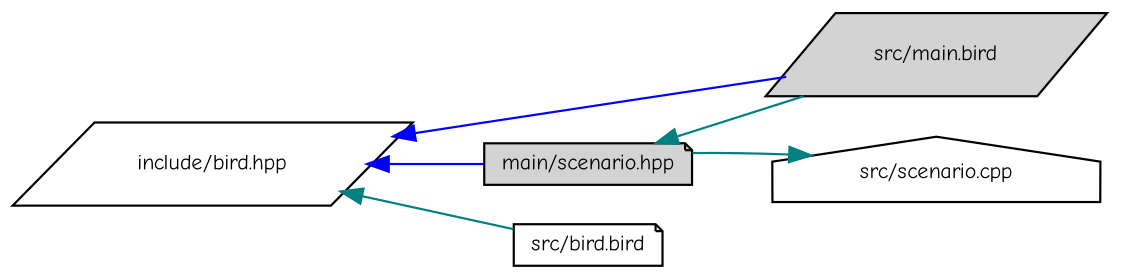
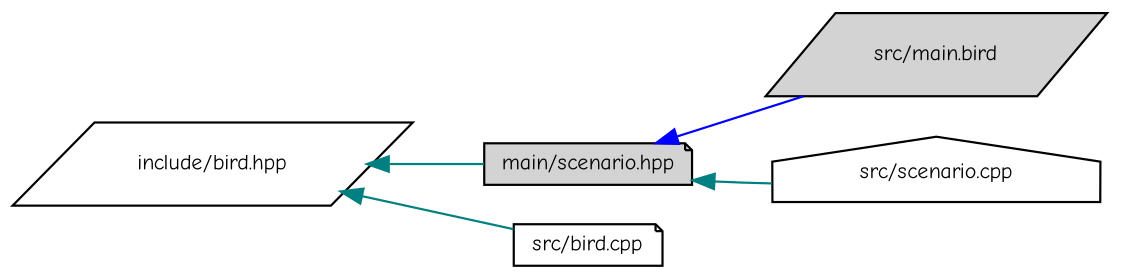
(601, 105) -> none
(740, 116) -> (740, 116)
(741, 153) -> (743, 183)
(437, 164) -> (437, 164)
(588, 245) -> (588, 245)
